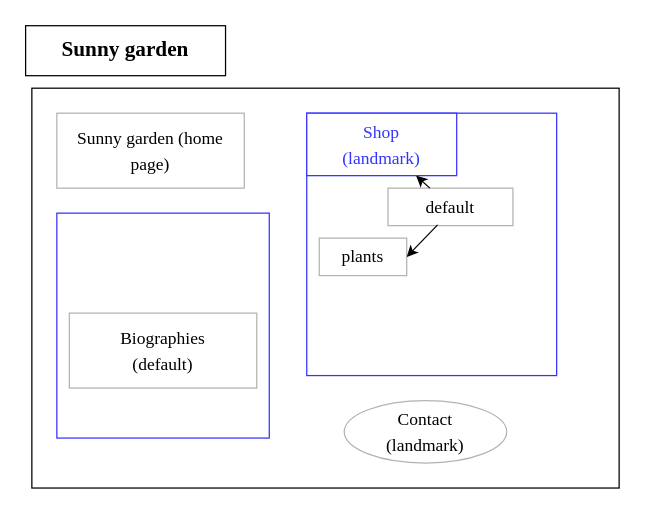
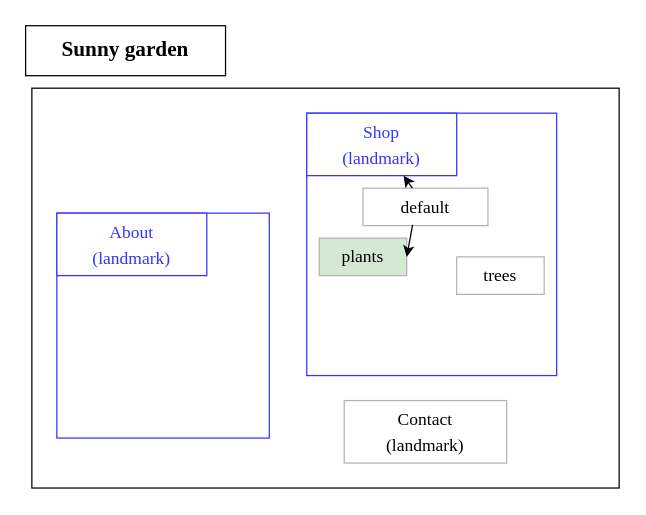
(151, 151) -> none
(451, 207) -> (426, 207)
none -> (132, 244)
(363, 257) -> (363, 257)
none -> (501, 276)
(163, 351) -> none
(426, 432) -> (426, 432)
